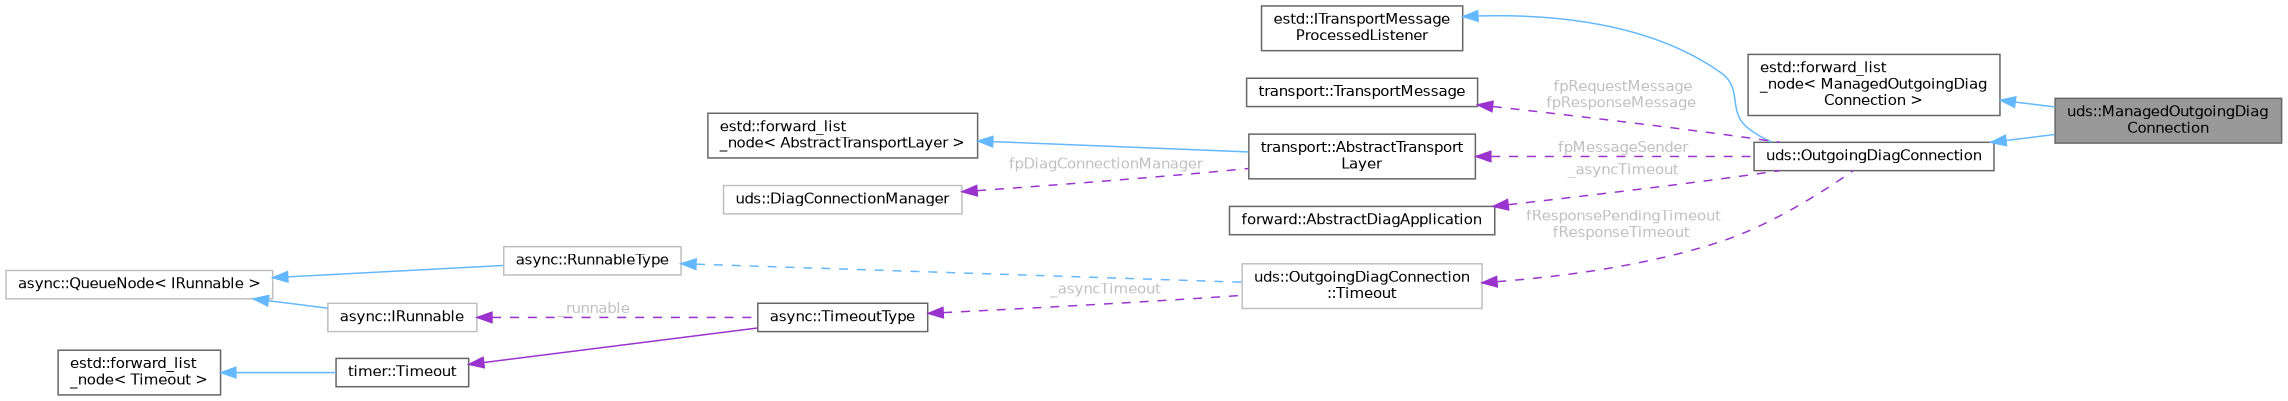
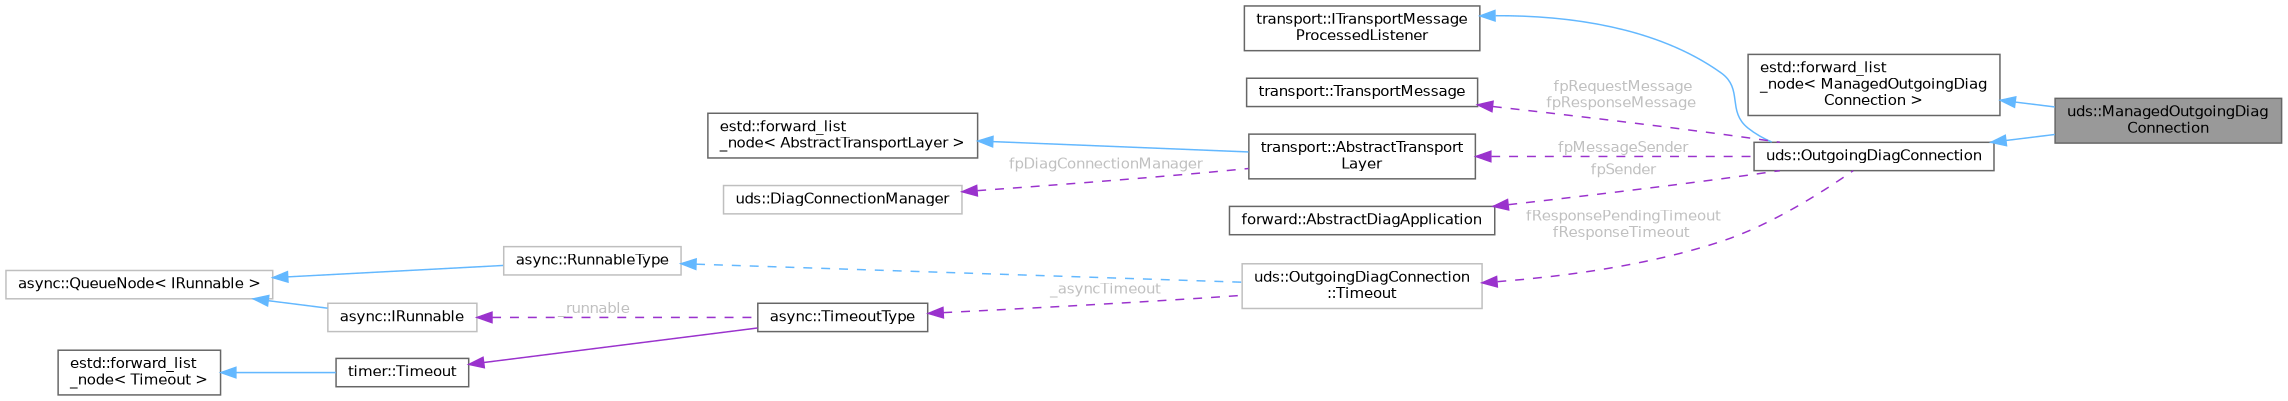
(1362, 28) -> (1362, 28)
(1621, 171) -> (1621, 171)
